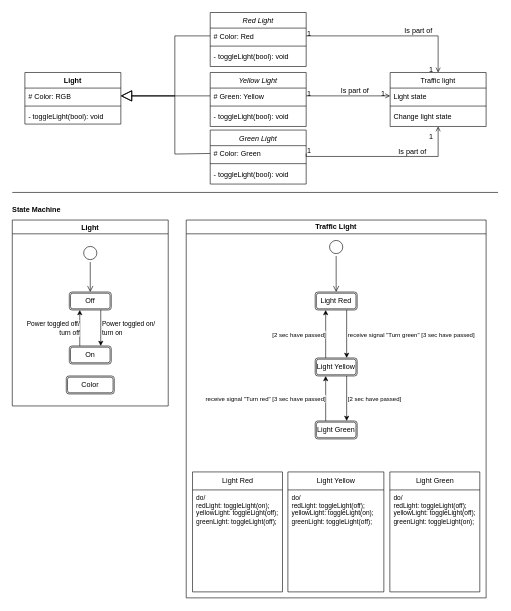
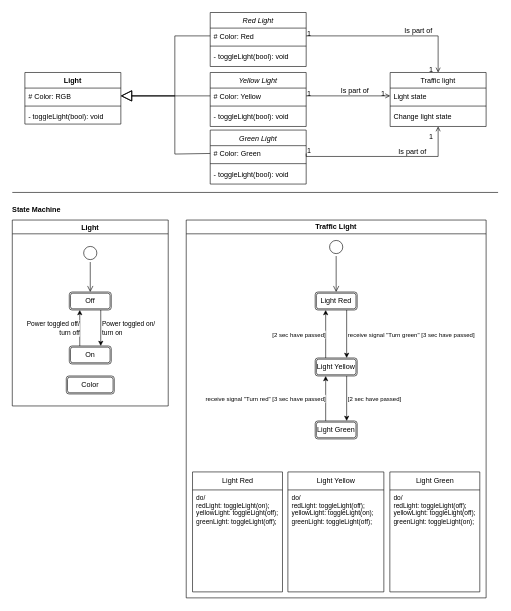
(239, 96) -> (238, 96)
